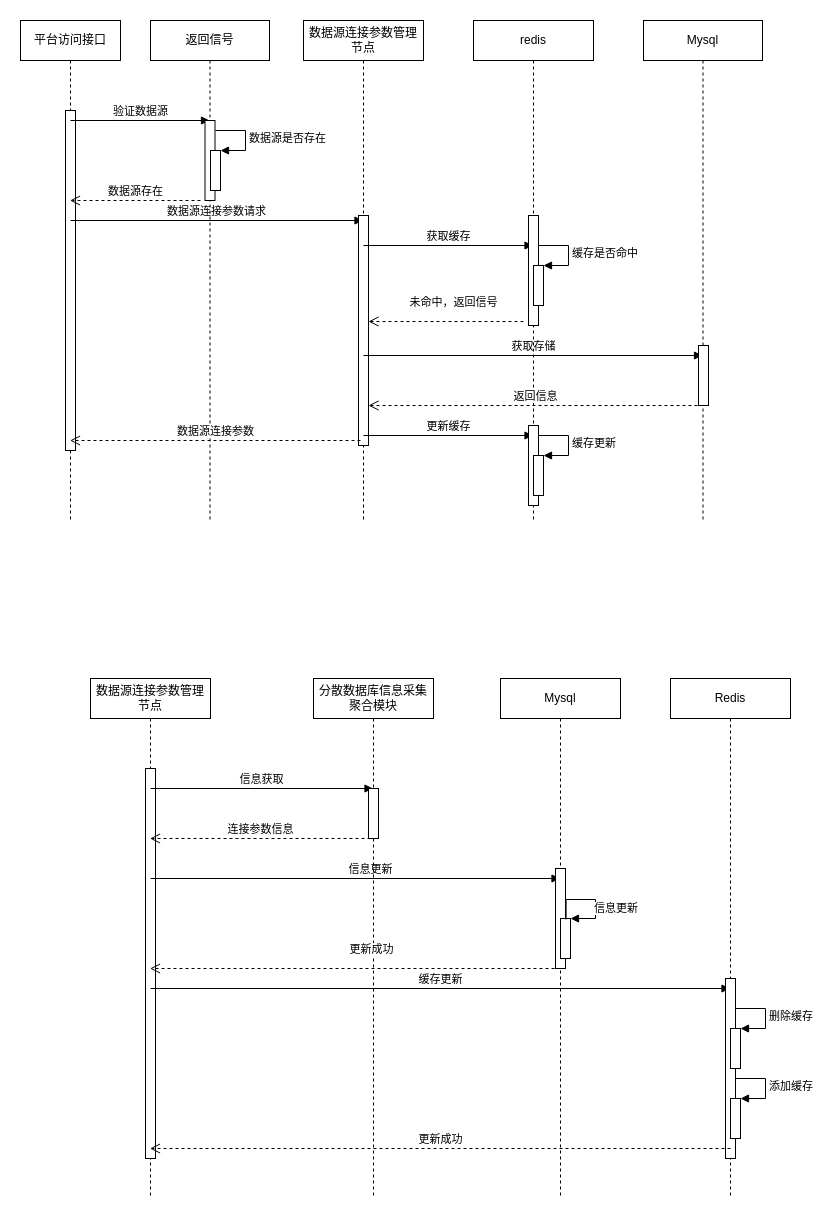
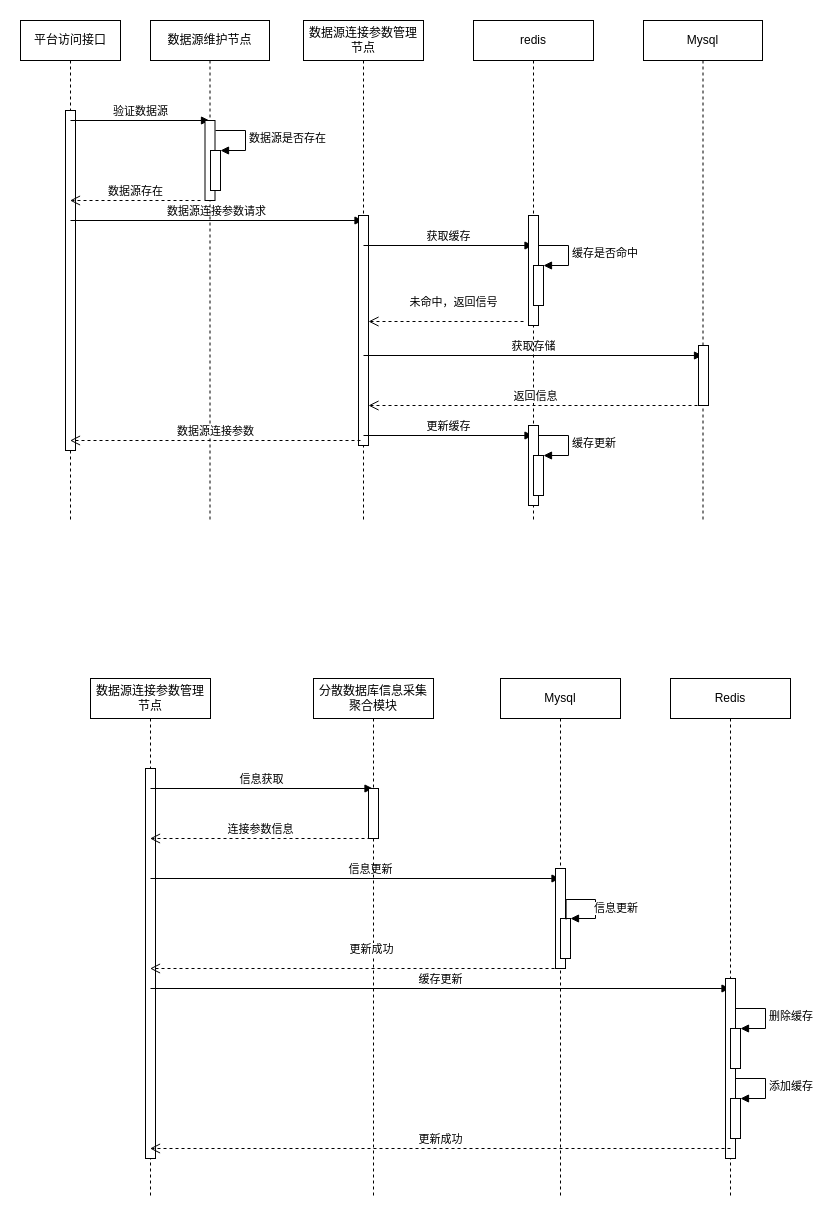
(210, 41) -> (210, 41)
